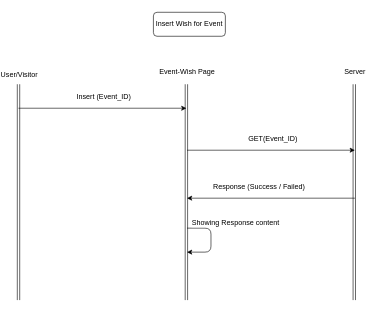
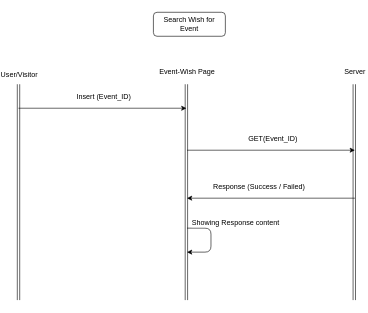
(189, 24) -> (189, 24)
